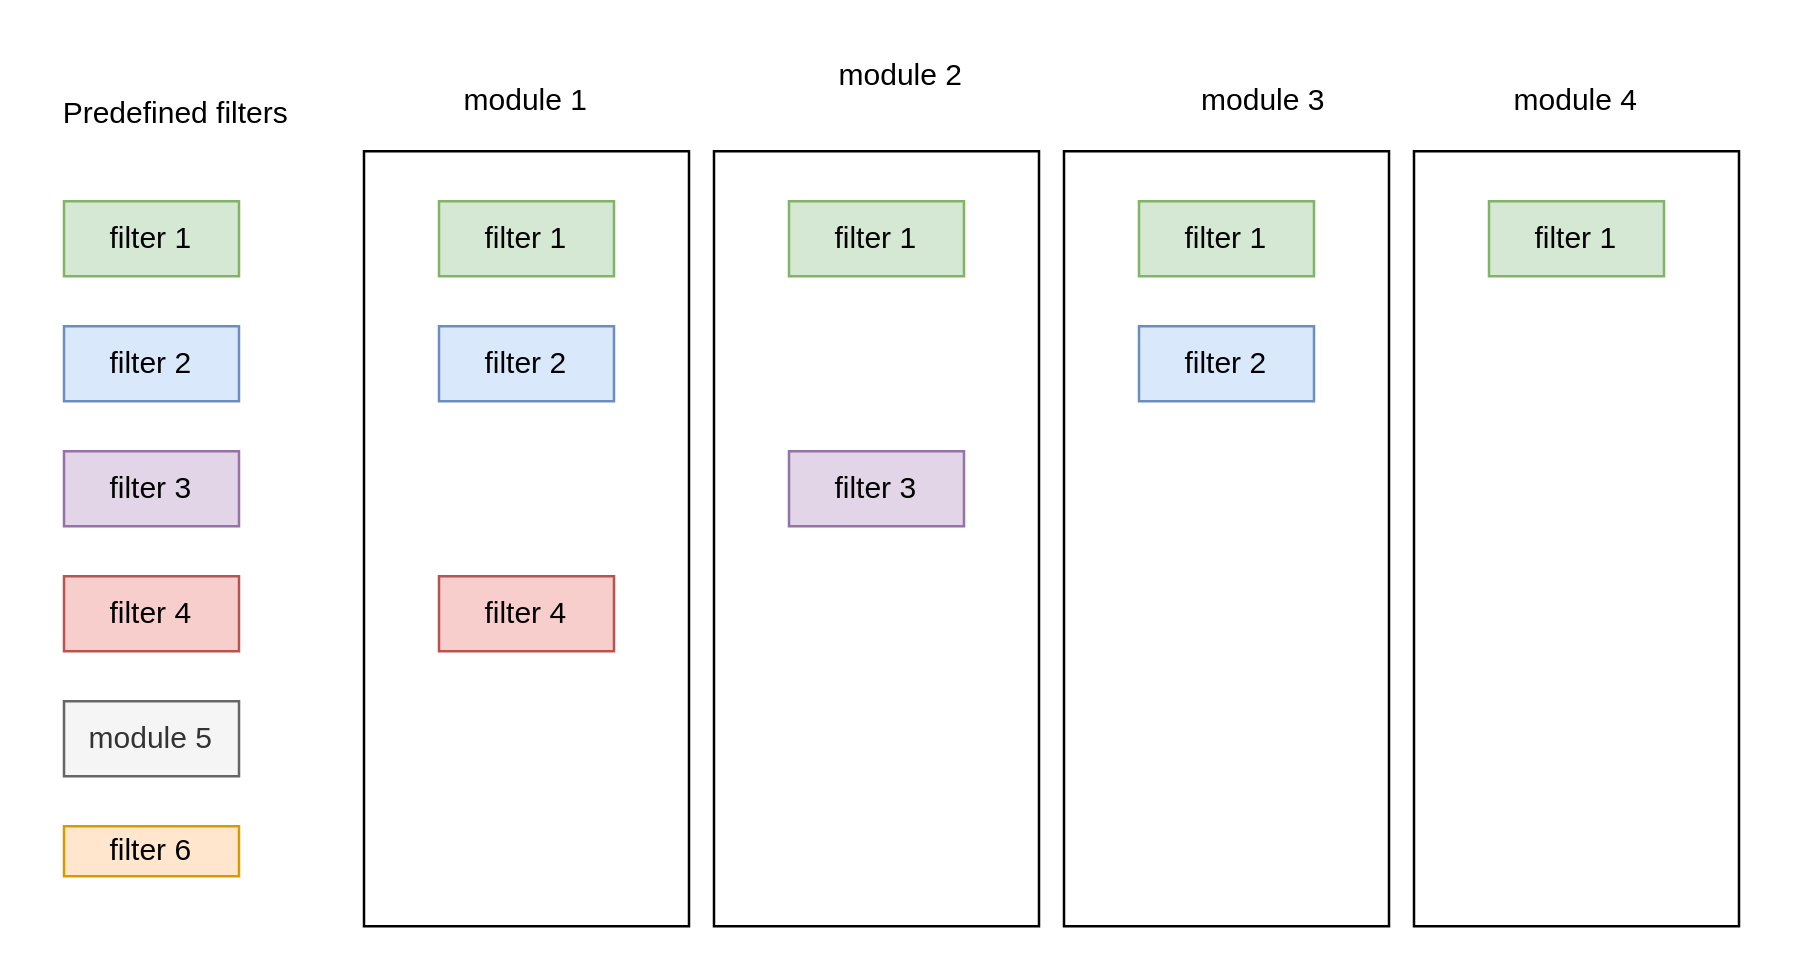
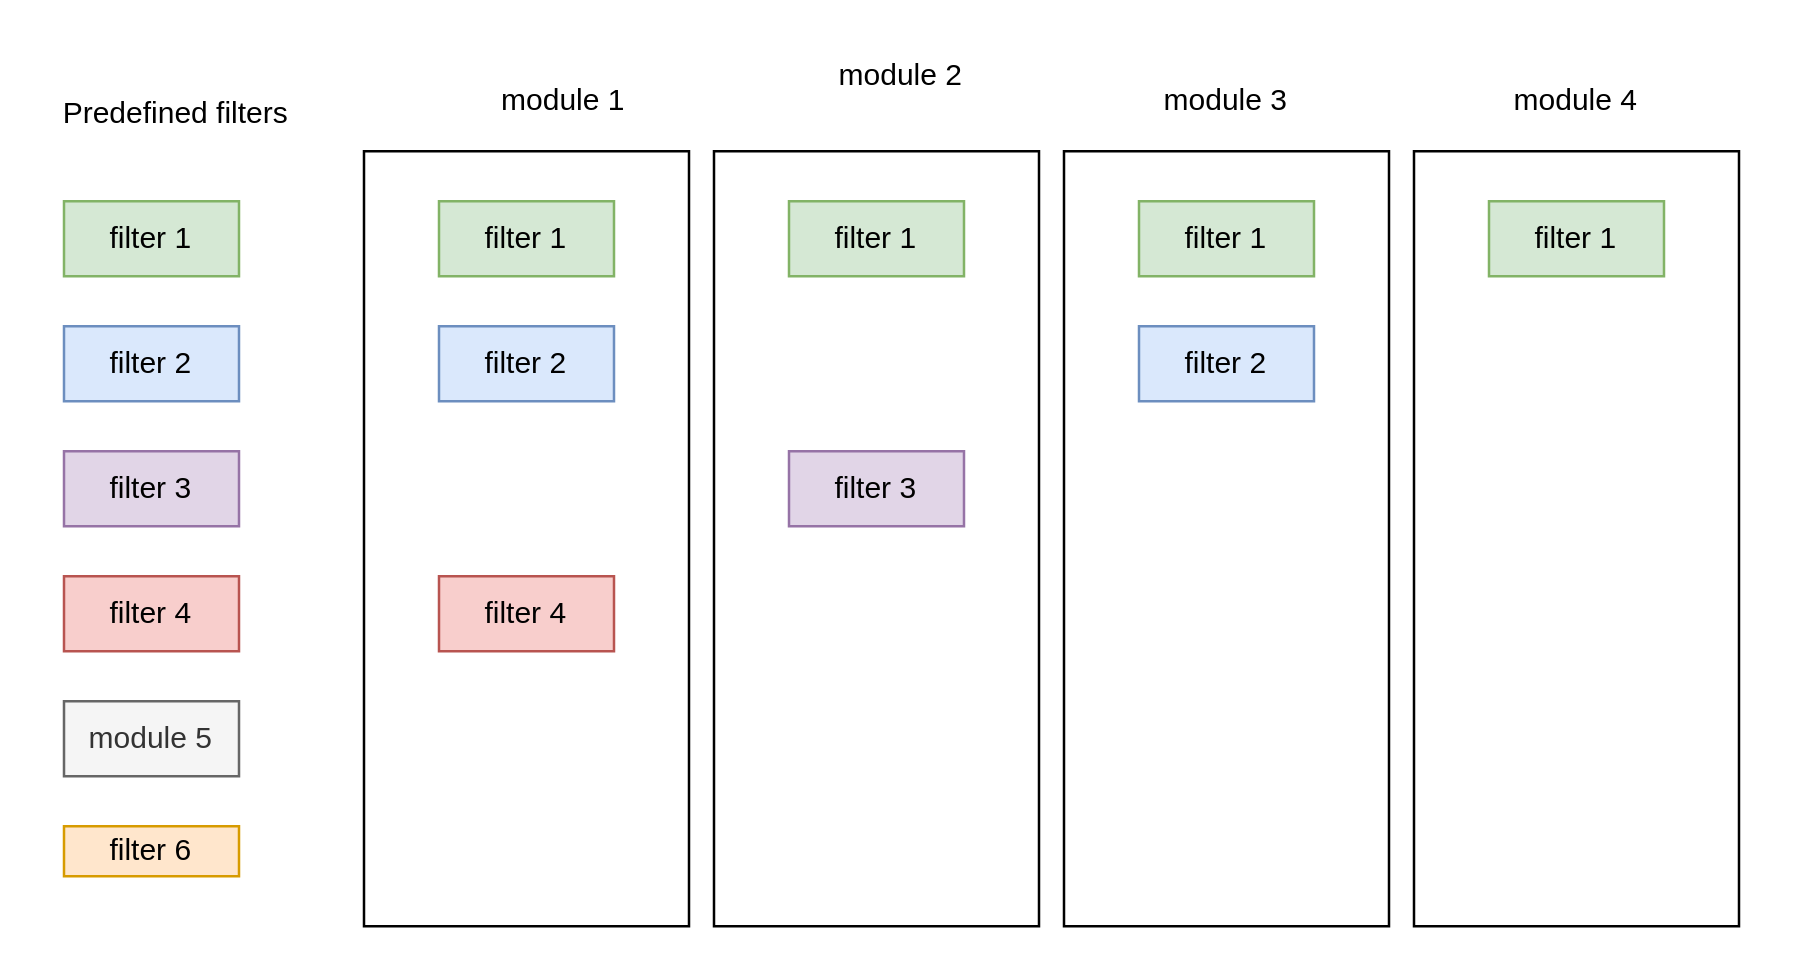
(526, 101) -> (564, 101)
(1264, 101) -> (1226, 101)
